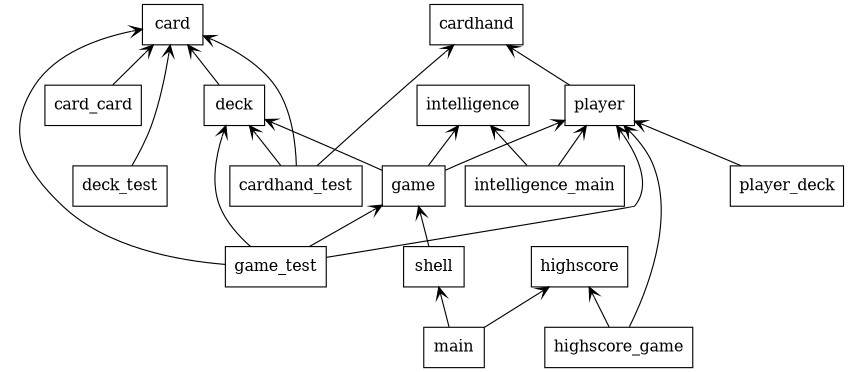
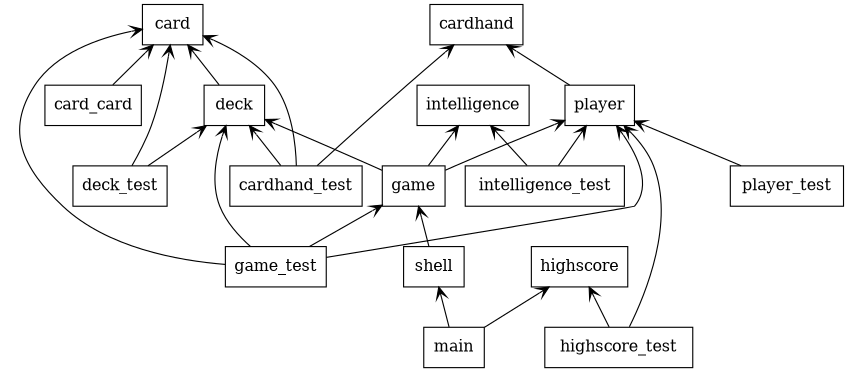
none -> (172, 149)
(545, 186) -> (545, 186)
(787, 186) -> (787, 186)
(619, 347) -> (619, 347)
